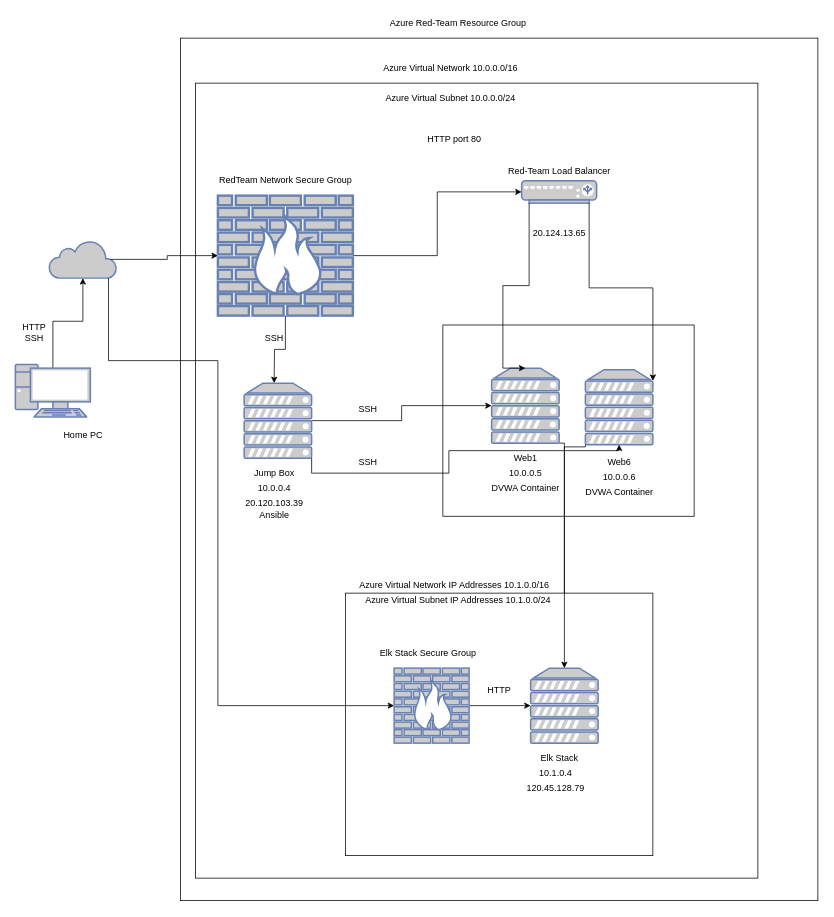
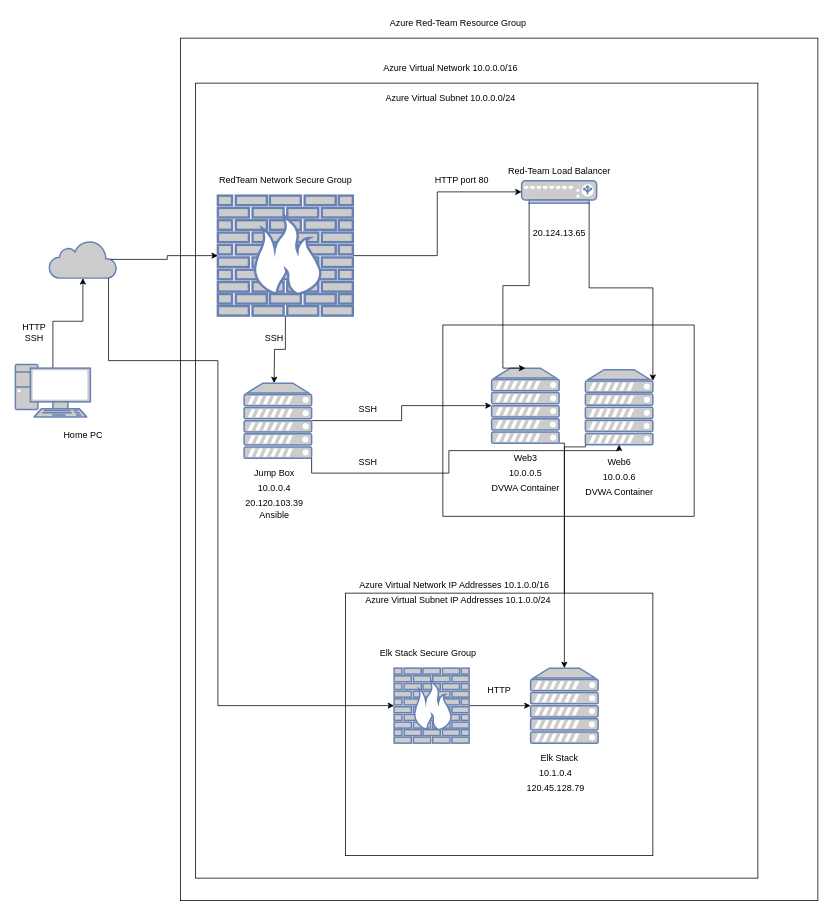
(454, 139) -> (462, 180)
(526, 458) -> (526, 458)
